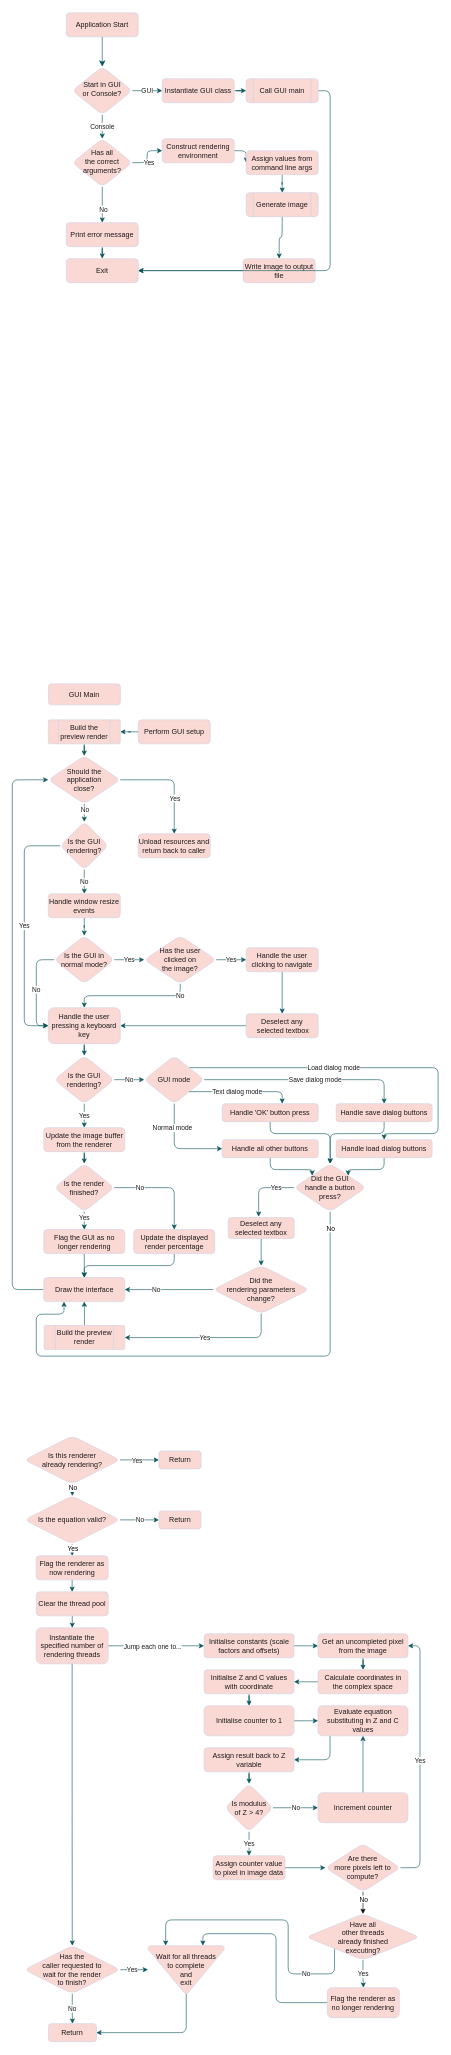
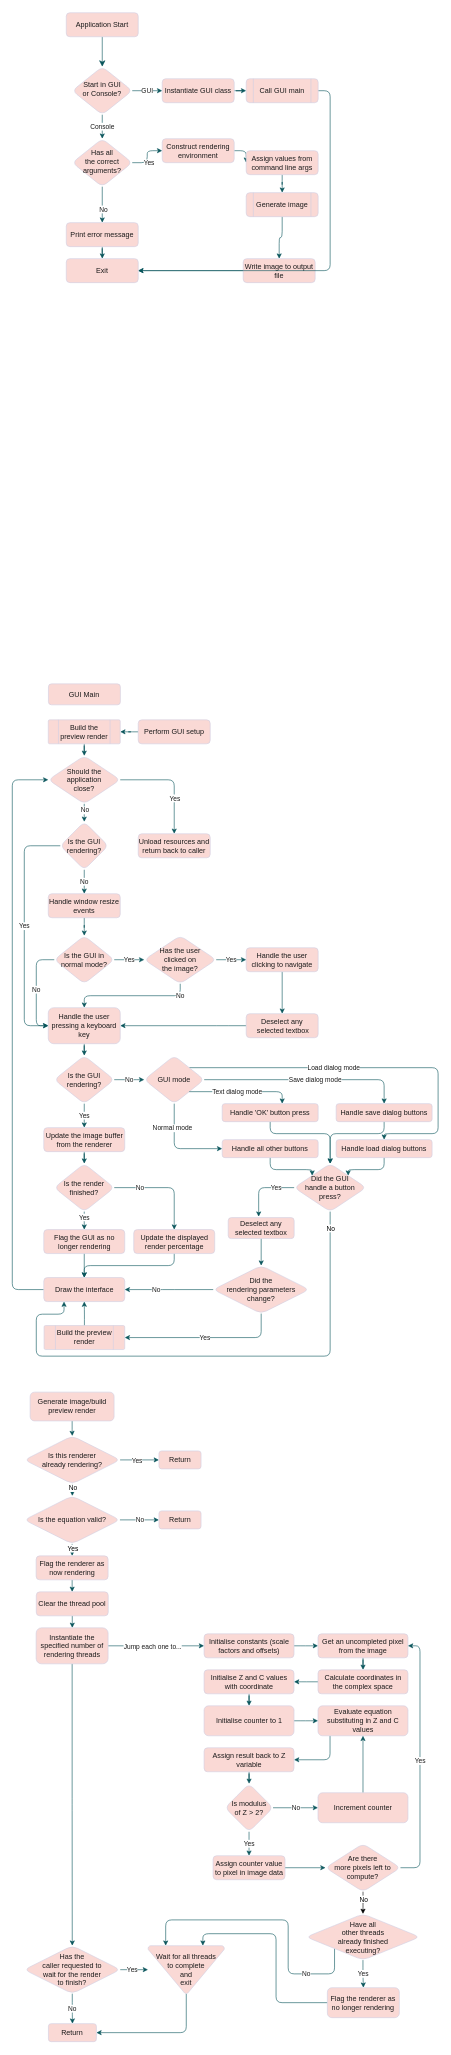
none -> (72, 1407)
none -> (72, 1432)
(249, 1808) -> (249, 1808)
